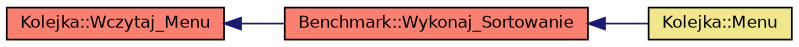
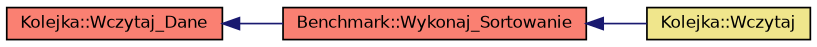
(115, 24) -> (115, 24)
(720, 24) -> (729, 24)
